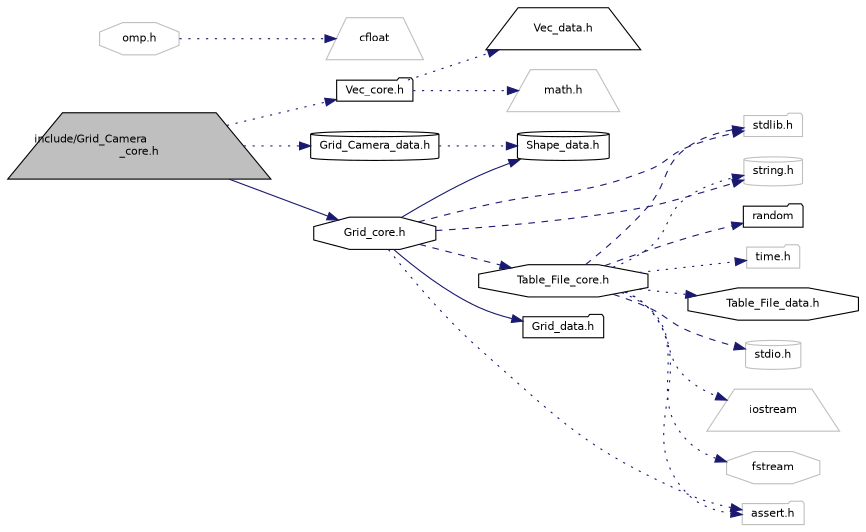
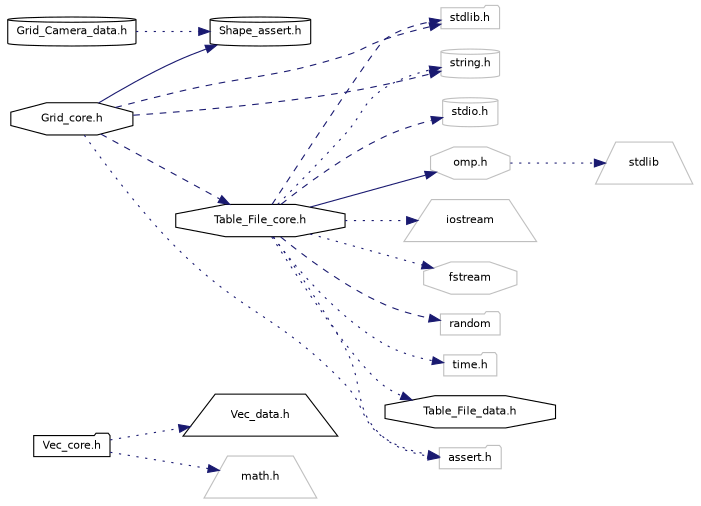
(375, 39) -> (644, 163)
(139, 146) -> none
(563, 146) -> (260, 32)
none -> (368, 191)
(773, 217) -> (470, 324)
(563, 327) -> none
